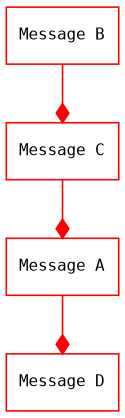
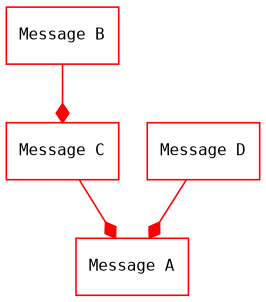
(63, 315) -> (173, 201)
